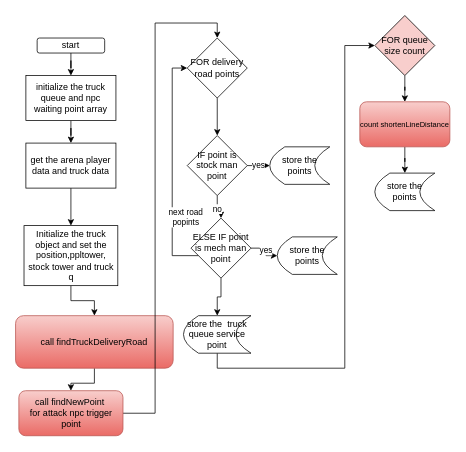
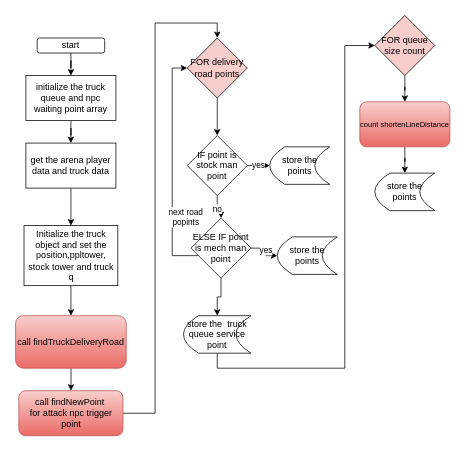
(217, 68) -> (217, 68)
(94, 342) -> (71, 342)
